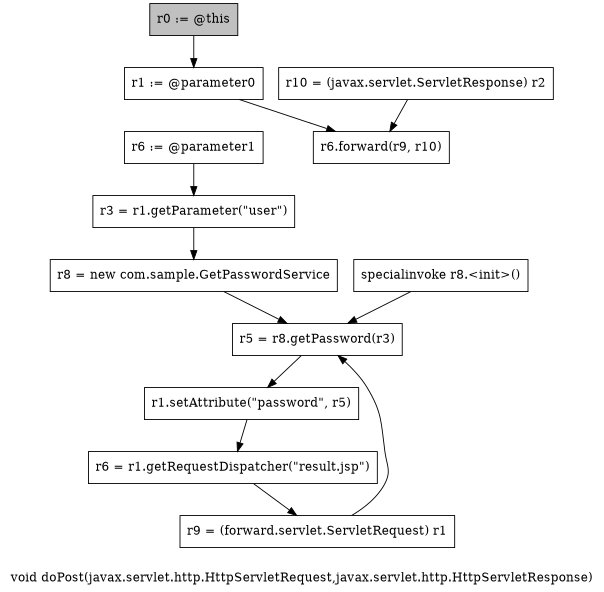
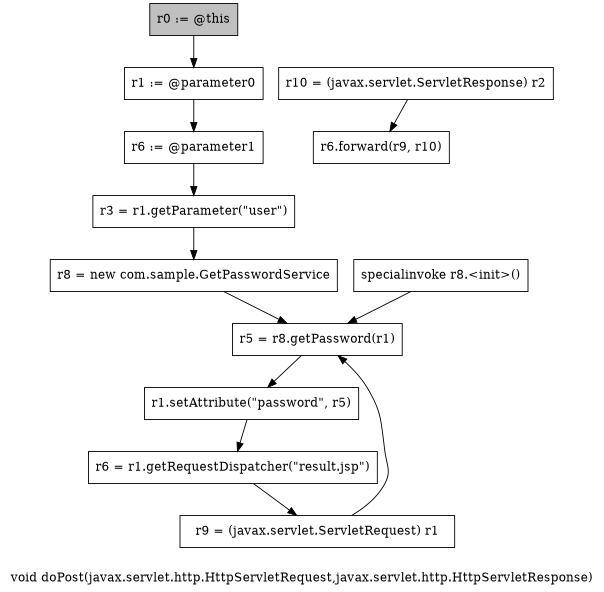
(283, 114) -> (194, 111)
(317, 340) -> (317, 340)
(317, 532) -> (317, 532)
